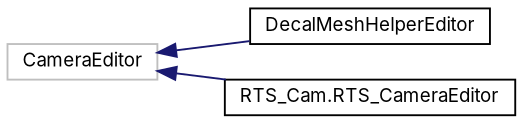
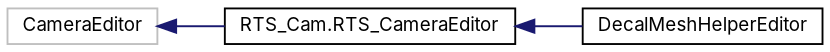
(213, 46) -> (558, 26)
